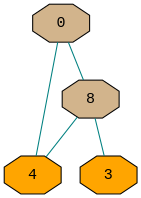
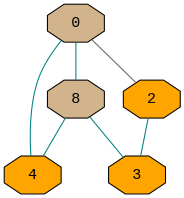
none -> (152, 99)
